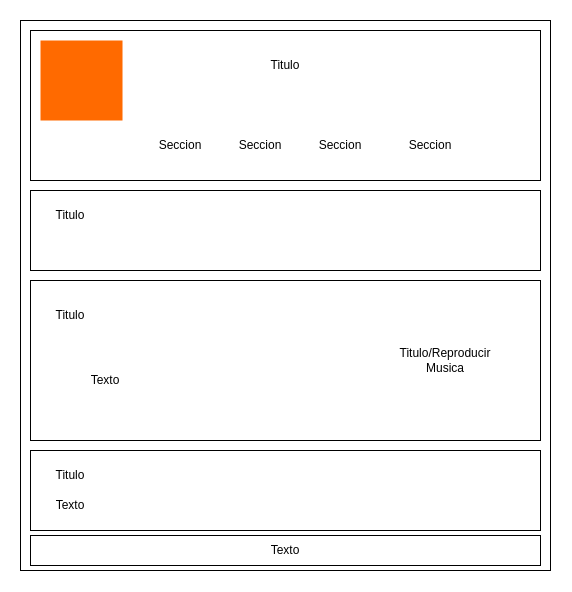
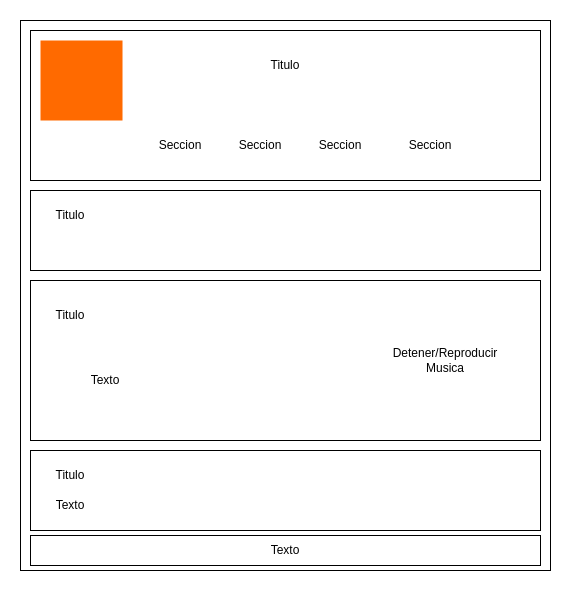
(446, 361) -> (446, 361)
